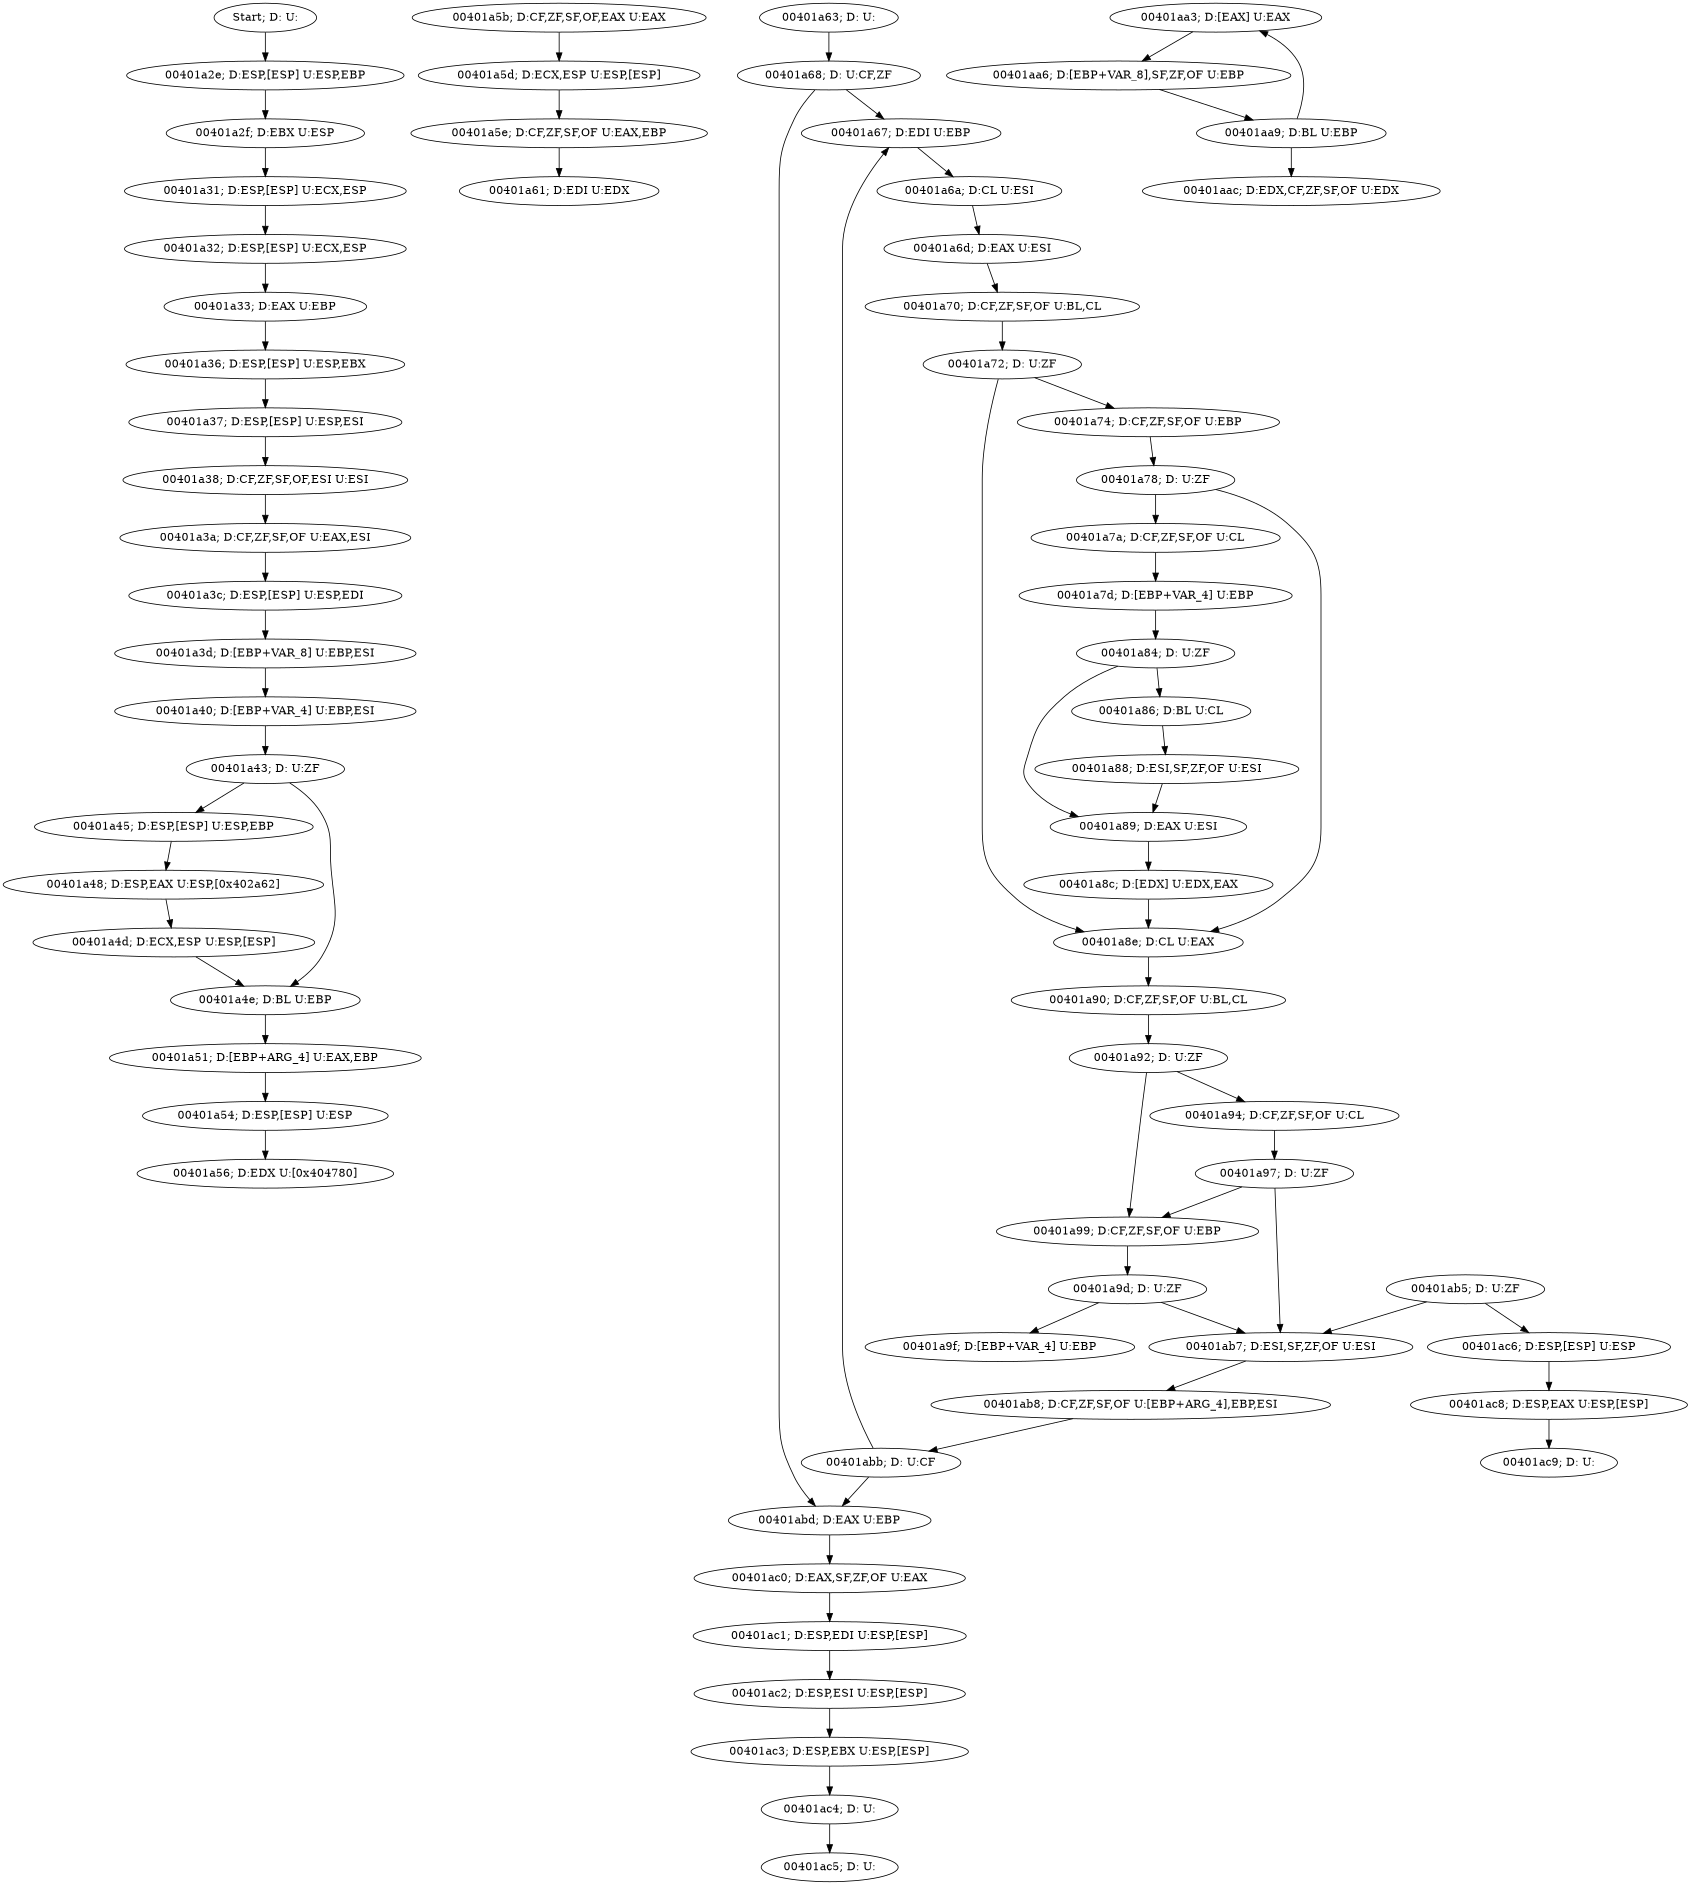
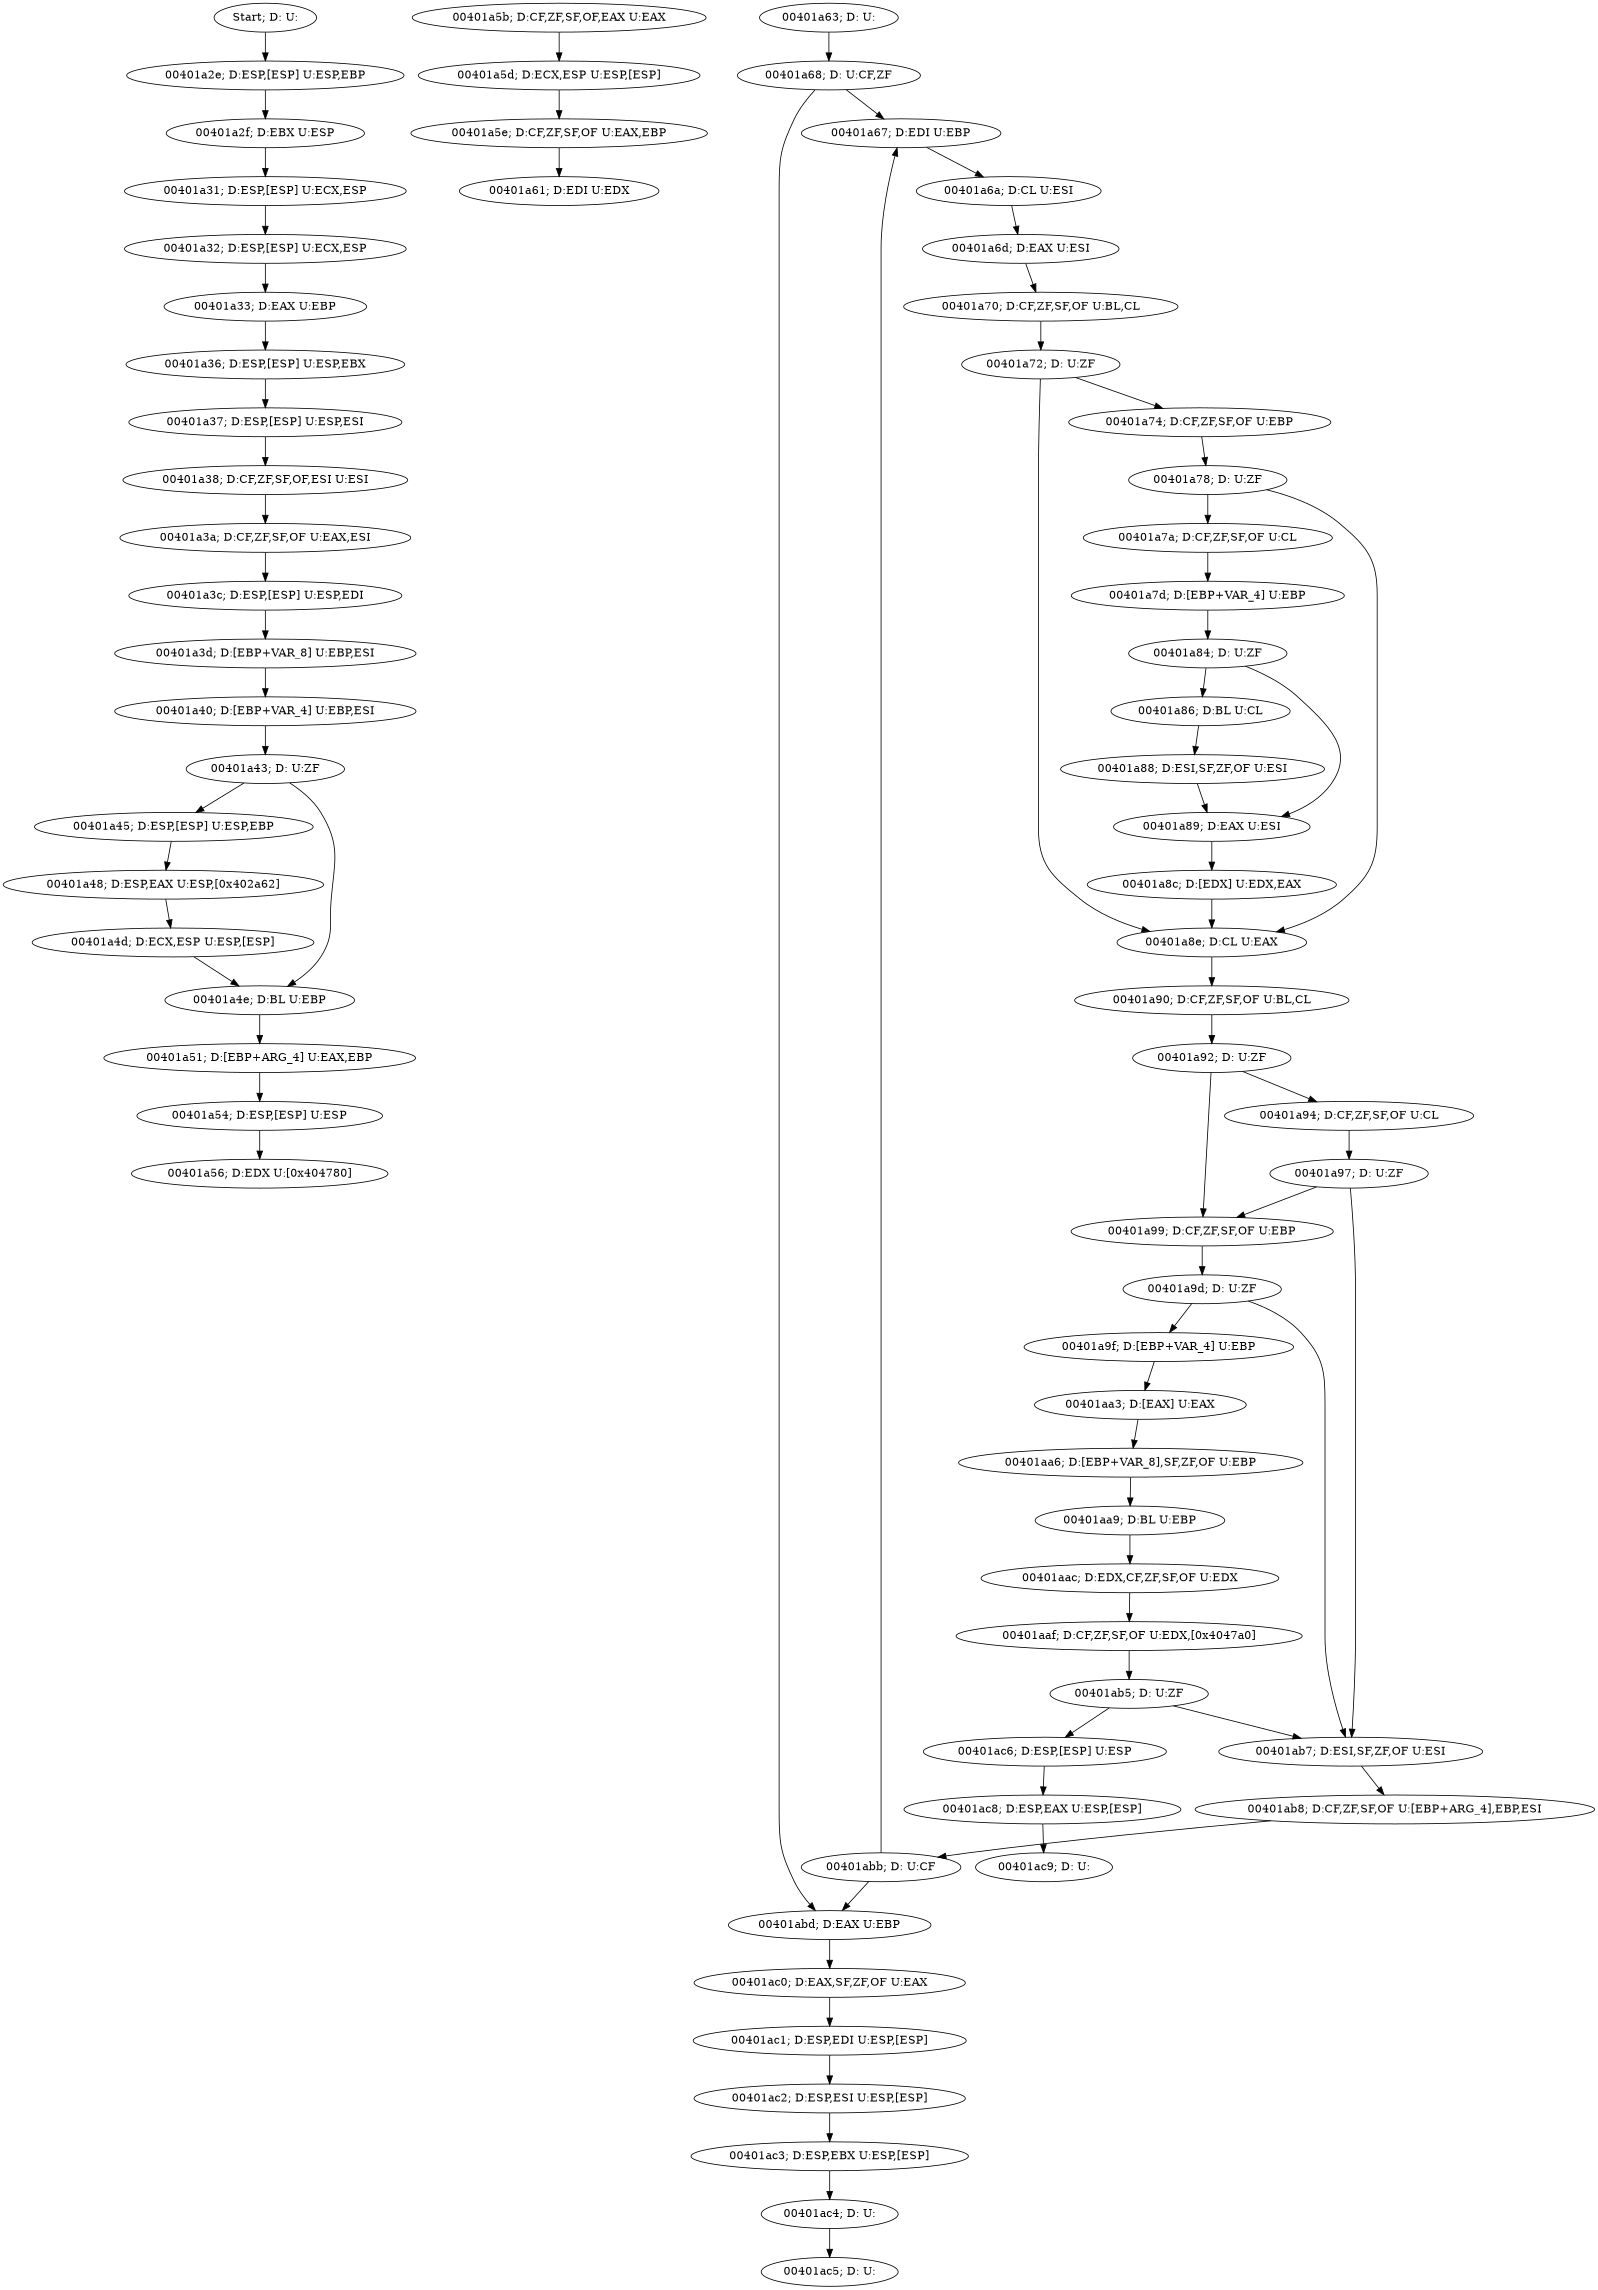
(1301, 70) -> (1151, 1372)
none -> (1129, 1636)
